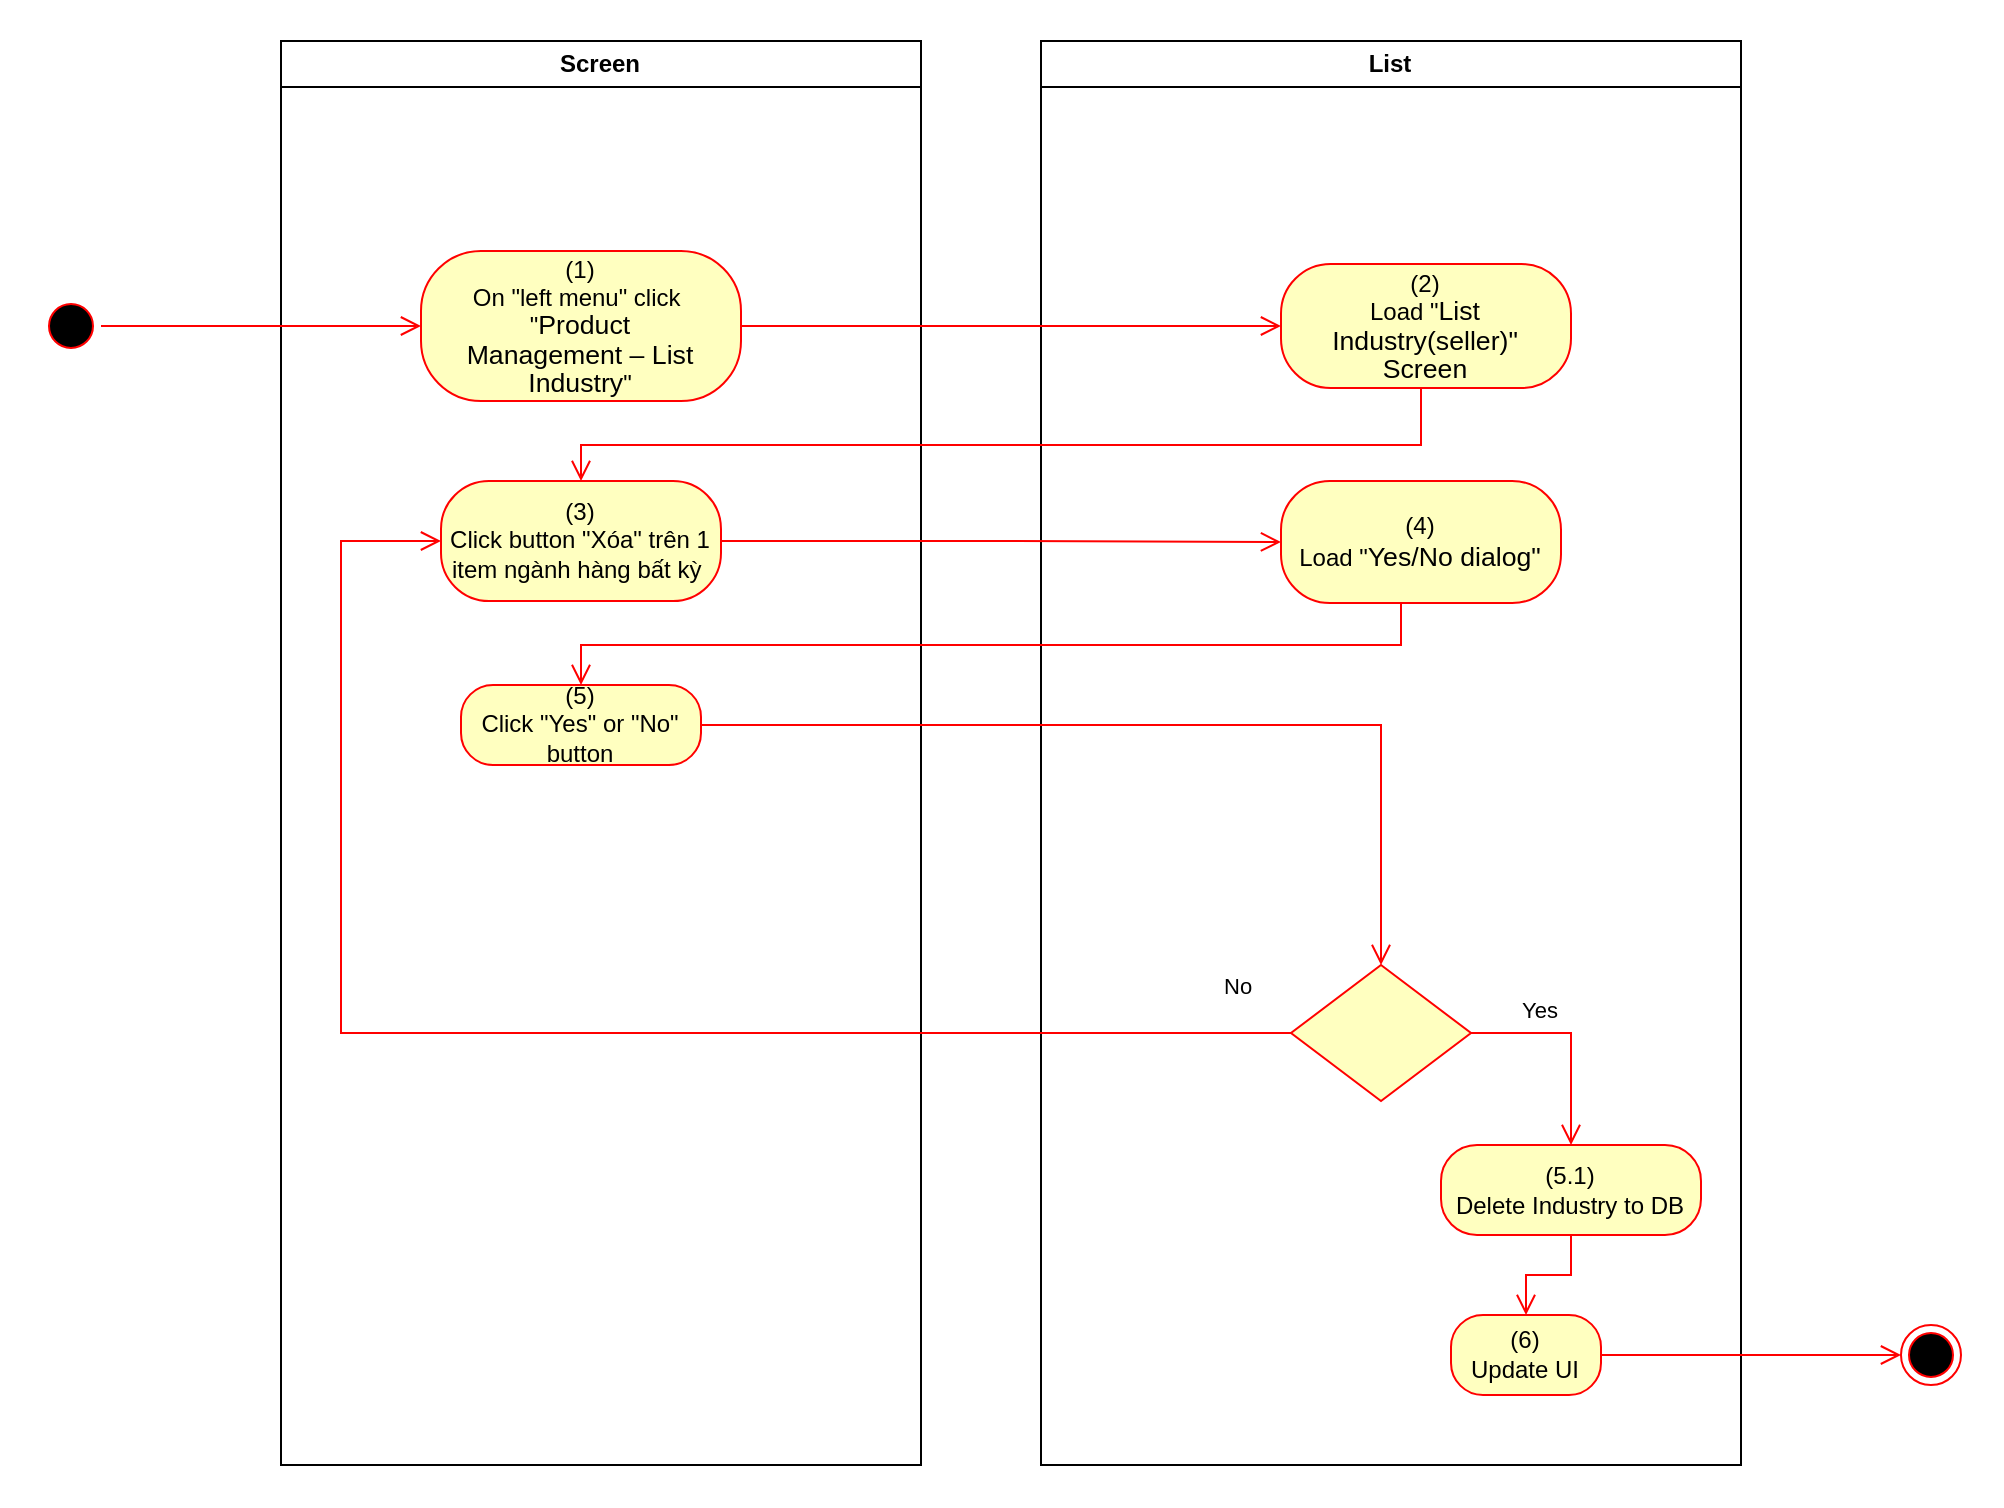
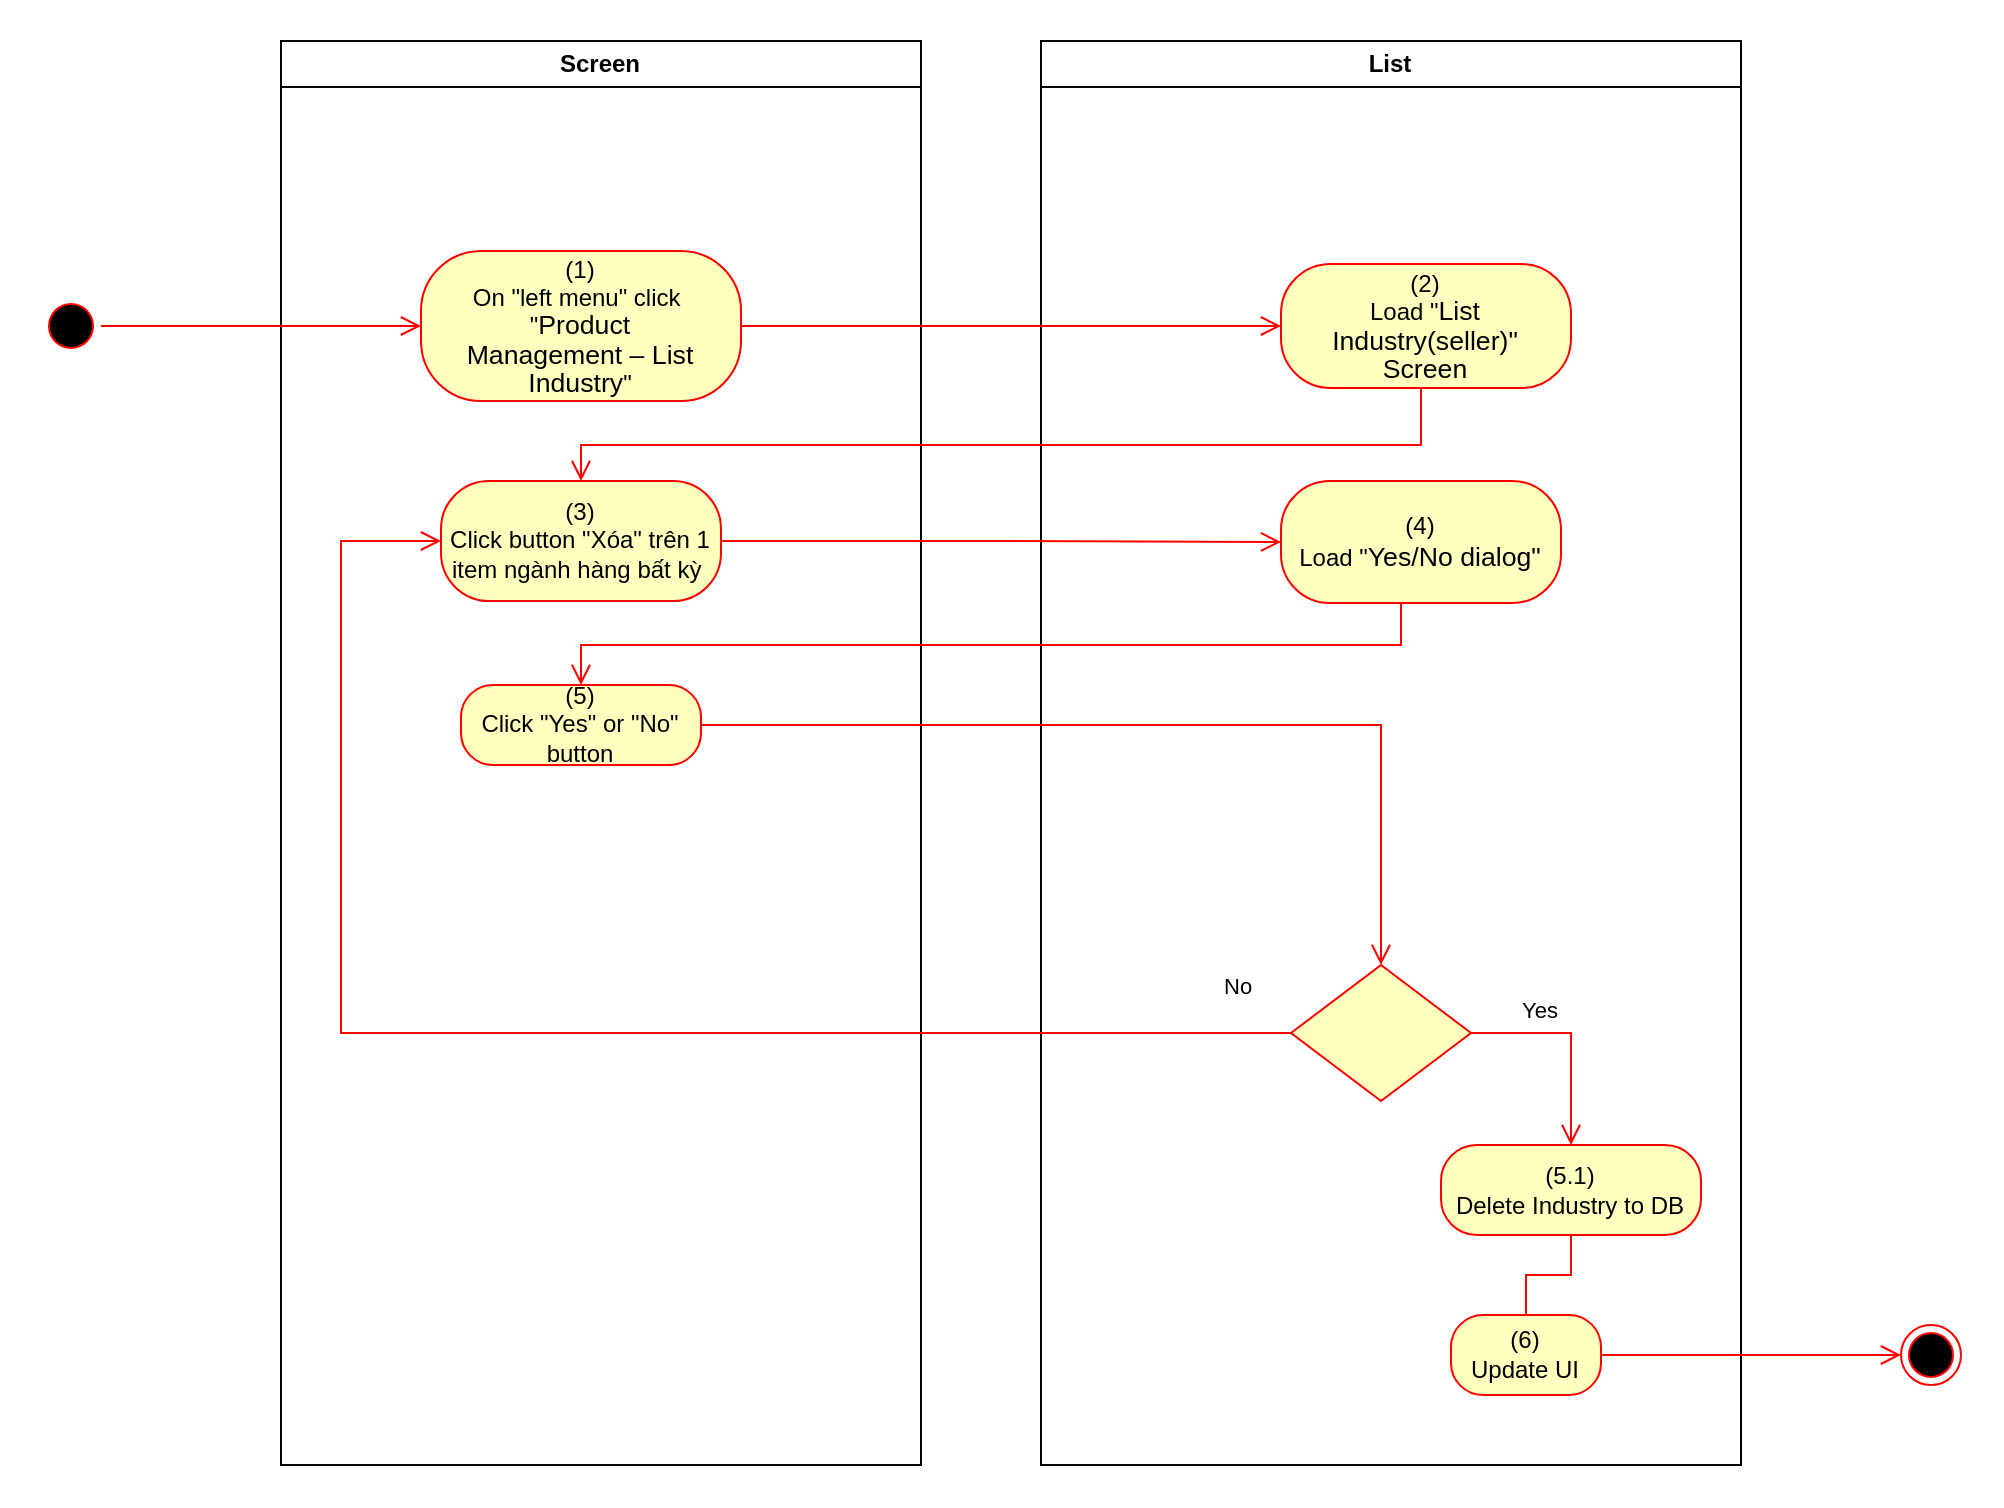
(1526, 1306) -> (1526, 1308)
